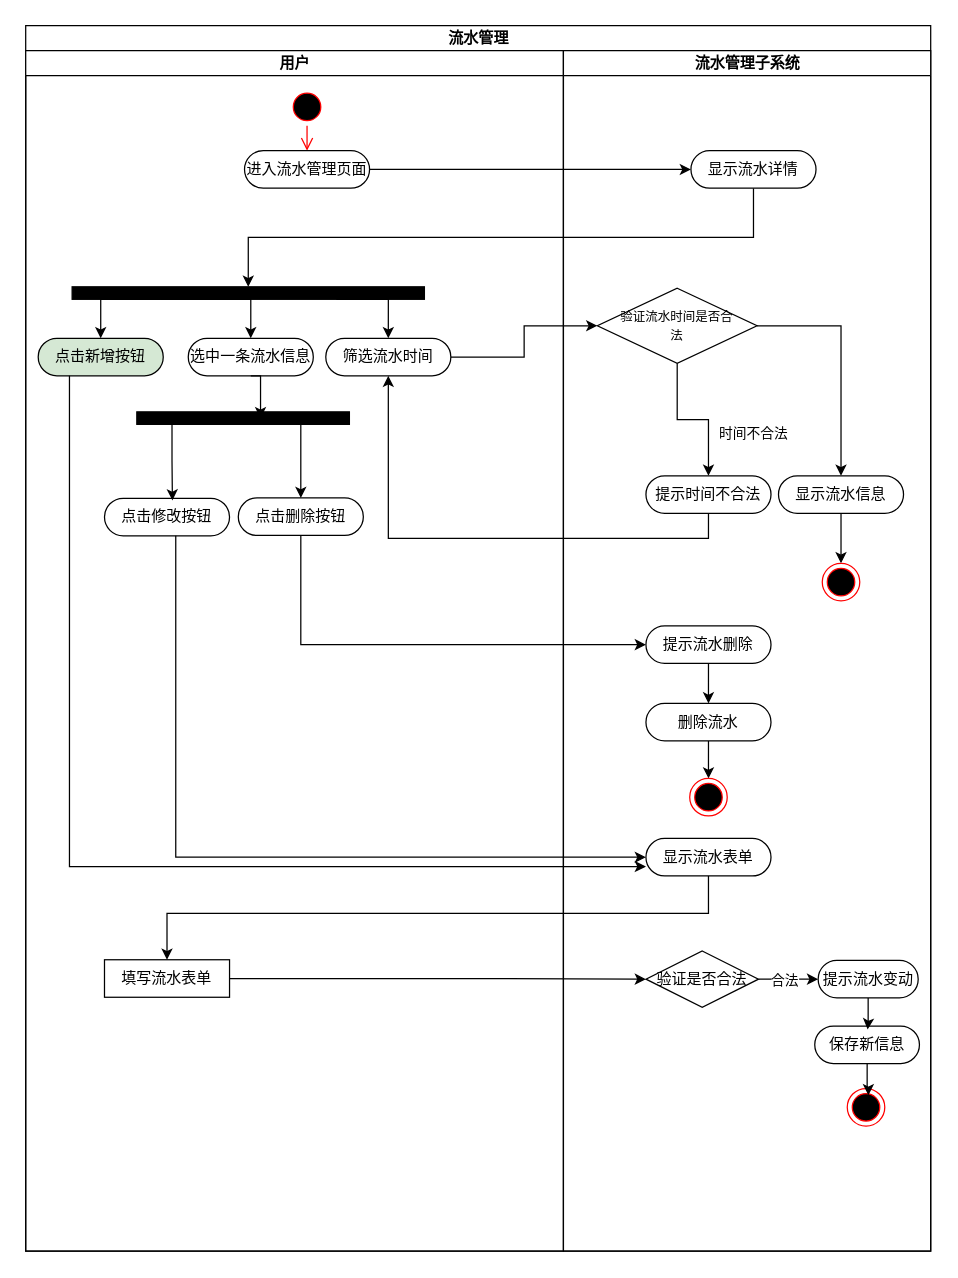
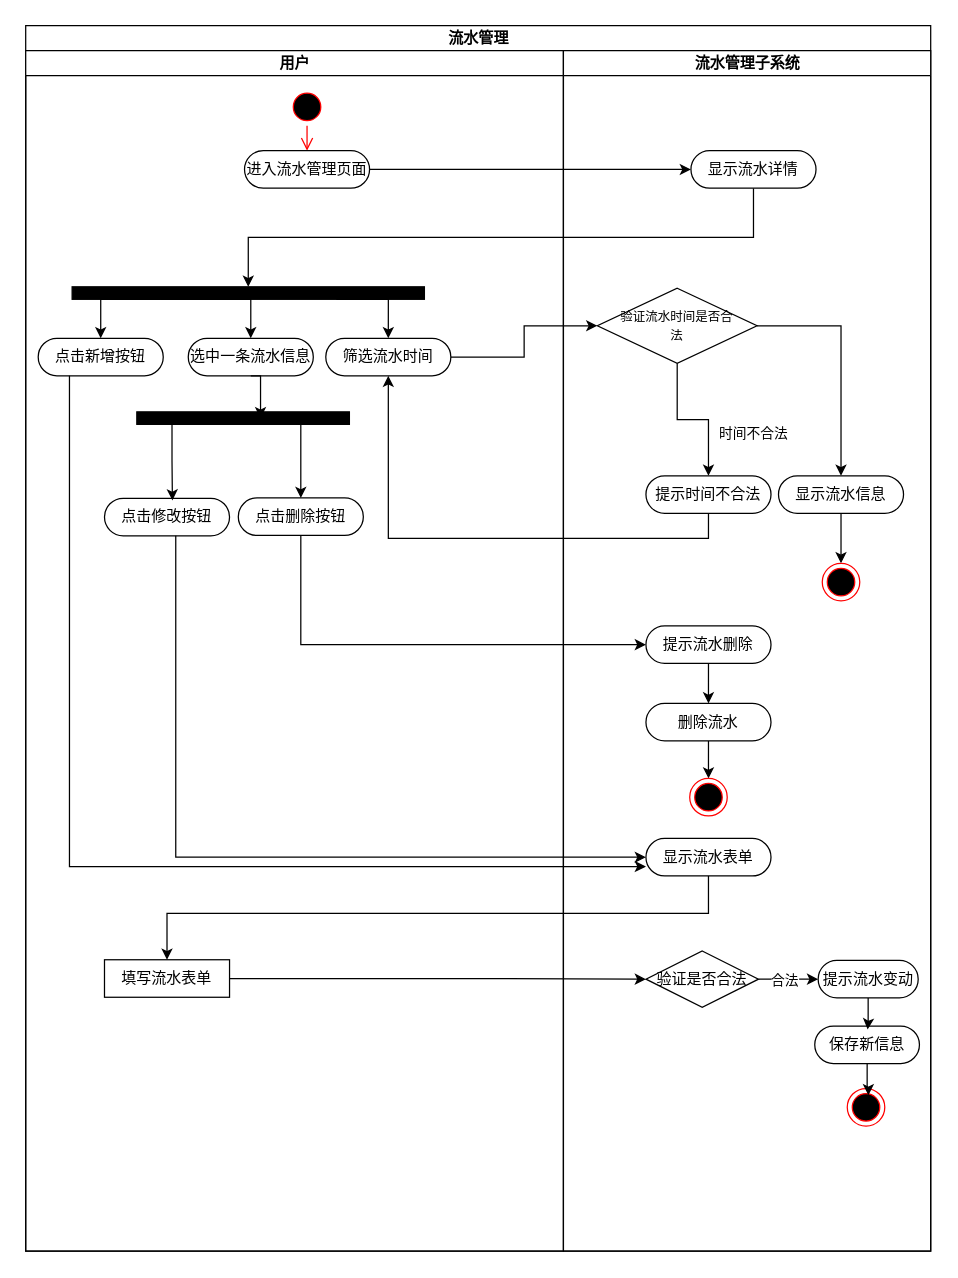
(101, 357) -> (101, 357)
